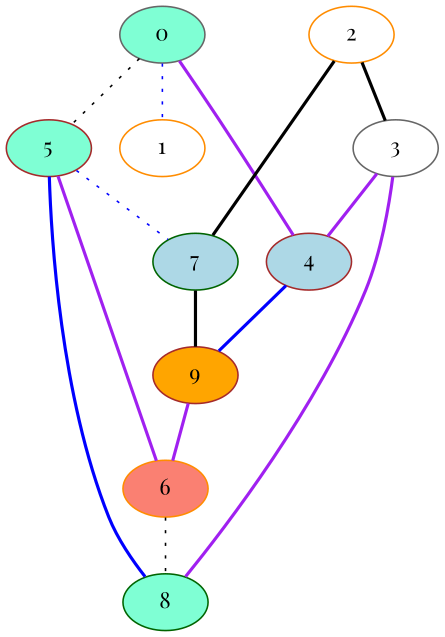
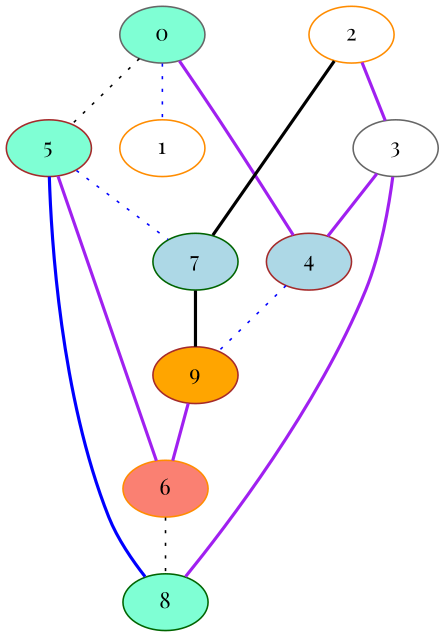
(374, 92) -> (374, 92)
(252, 318) -> (252, 318)
